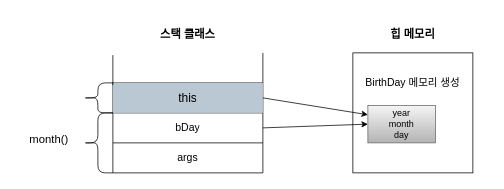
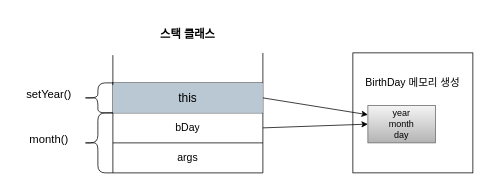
(413, 34) -> none
none -> (49, 94)
